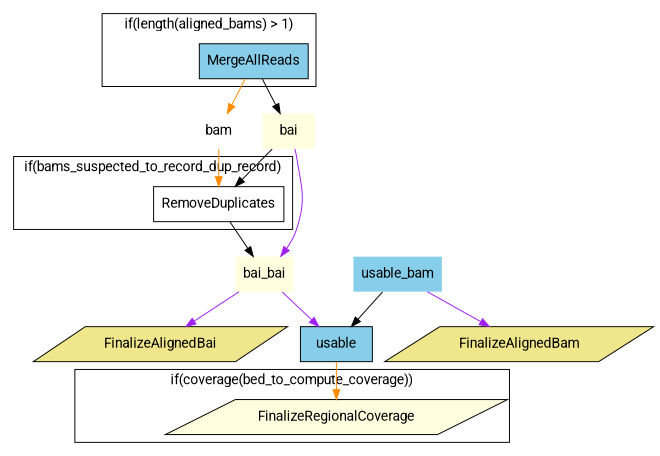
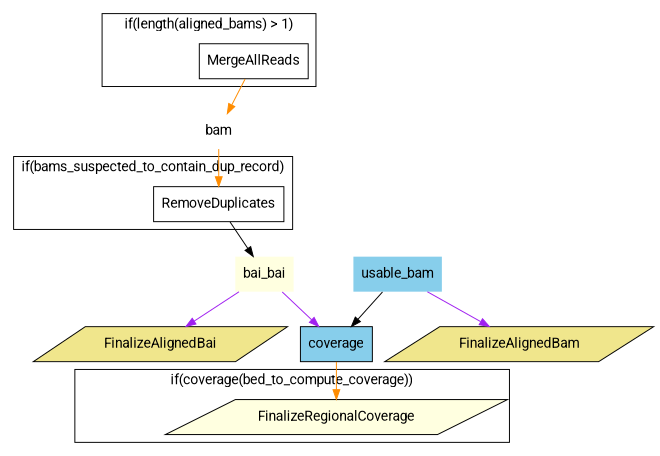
(254, 61) -> (254, 61)
(289, 131) -> none
(153, 168) -> (153, 168)
(336, 344) -> (336, 344)
